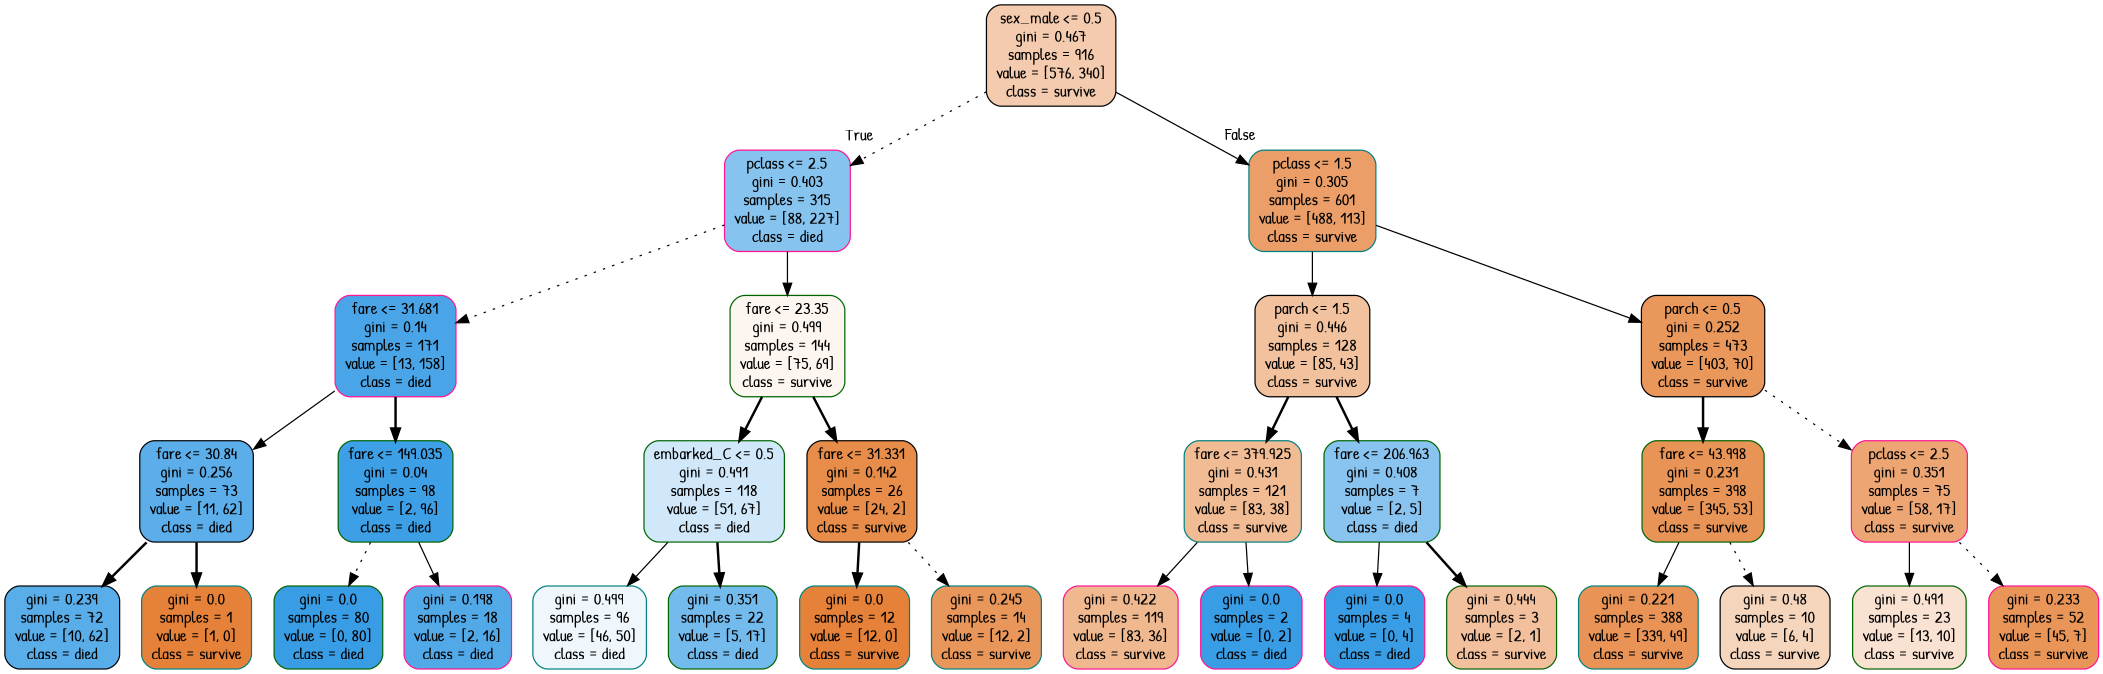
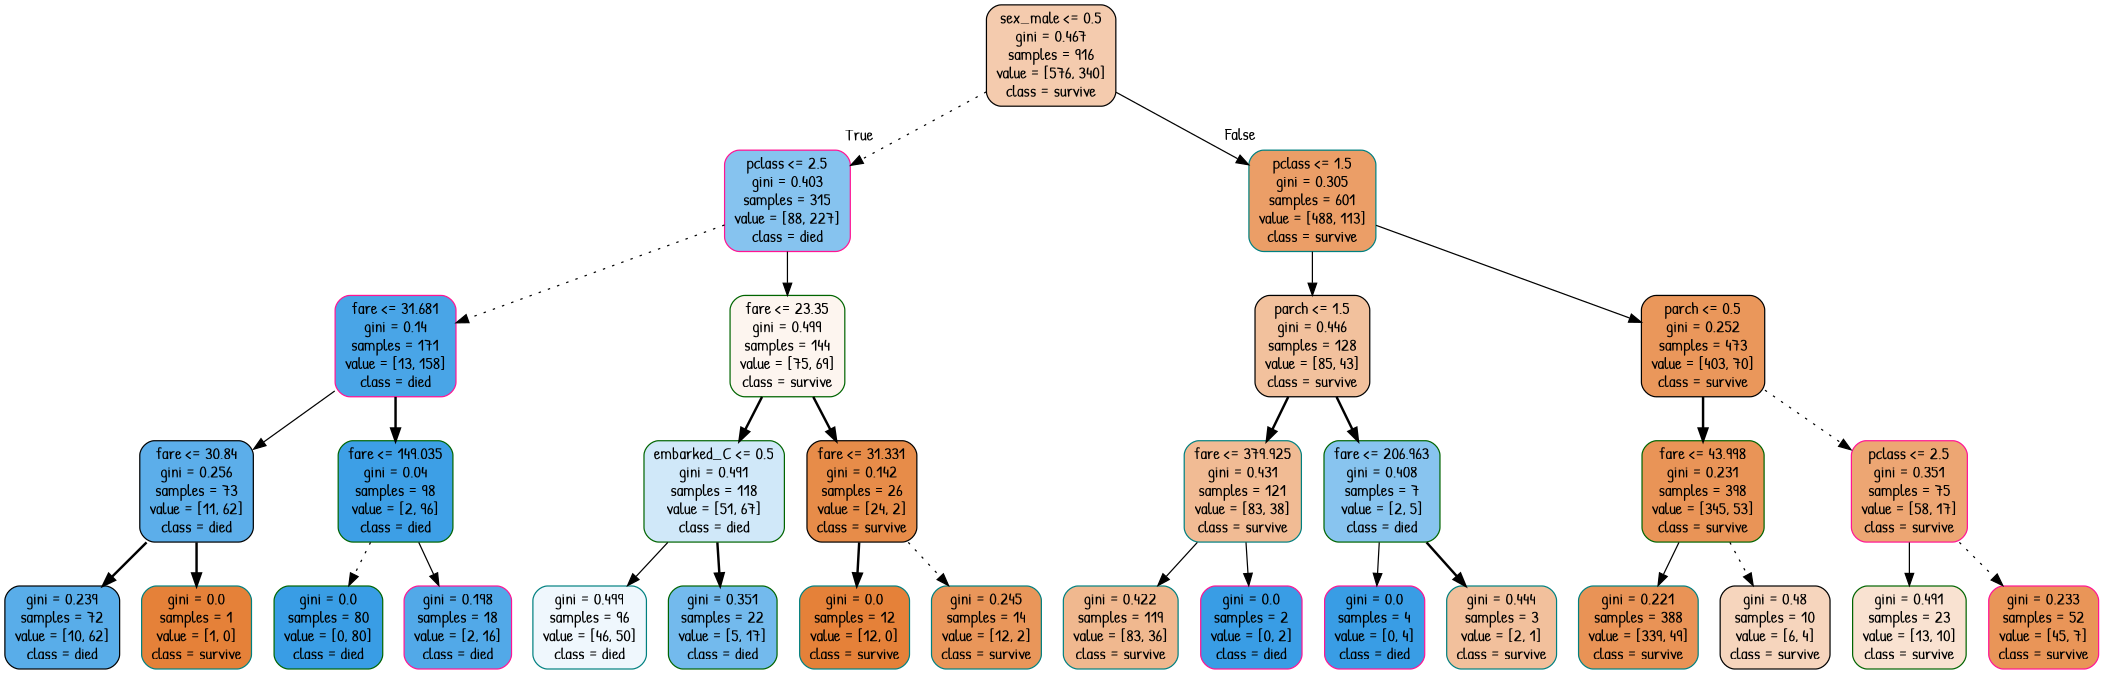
(1121, 628) -> (1121, 628)
(1502, 628) -> (1502, 628)
